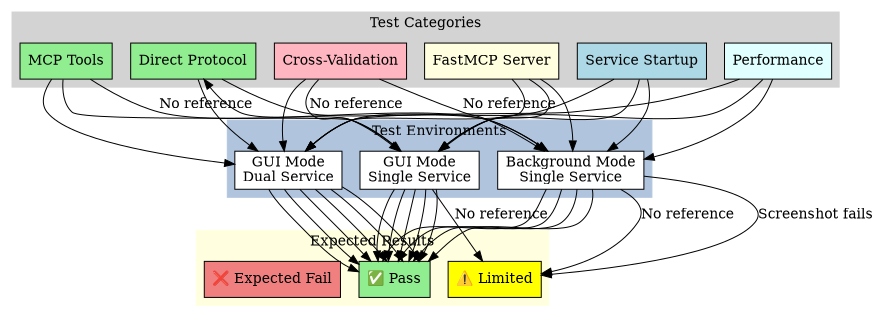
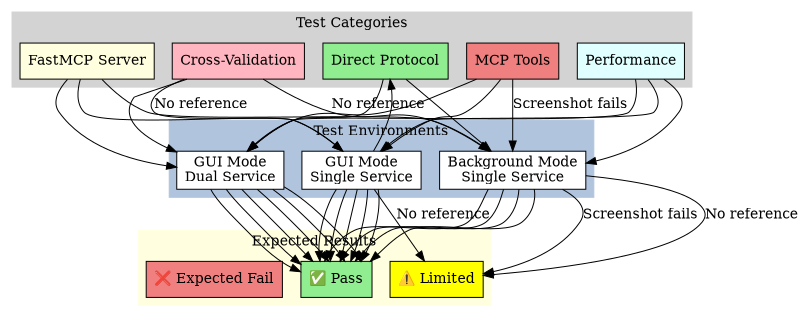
(66, 61) -> (513, 61)
(642, 61) -> none
(206, 105) -> (570, 105)
